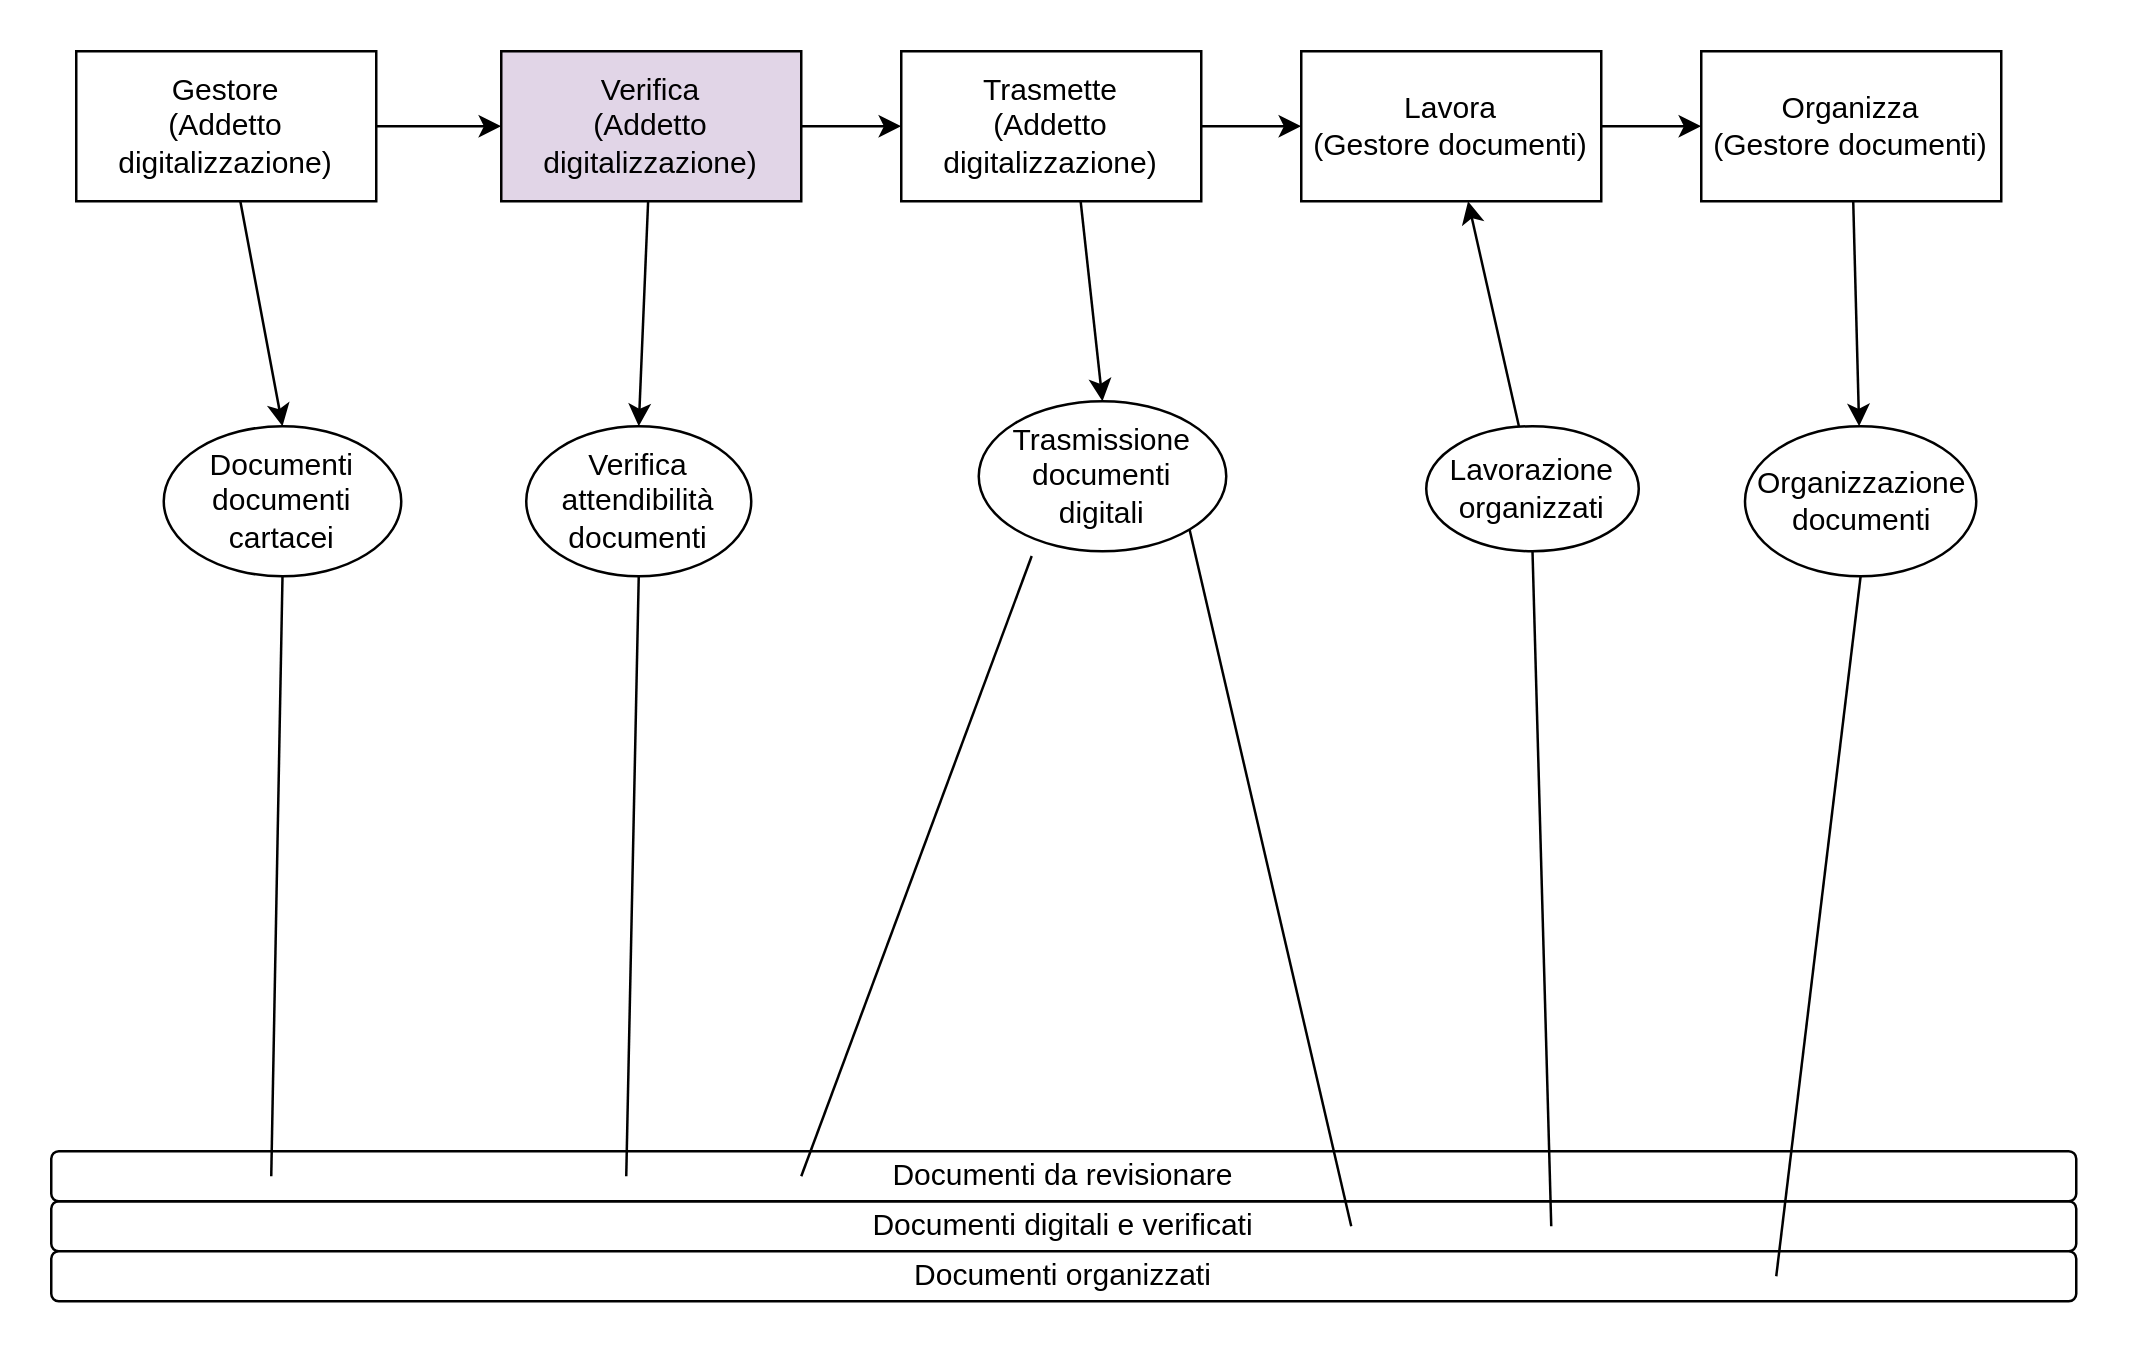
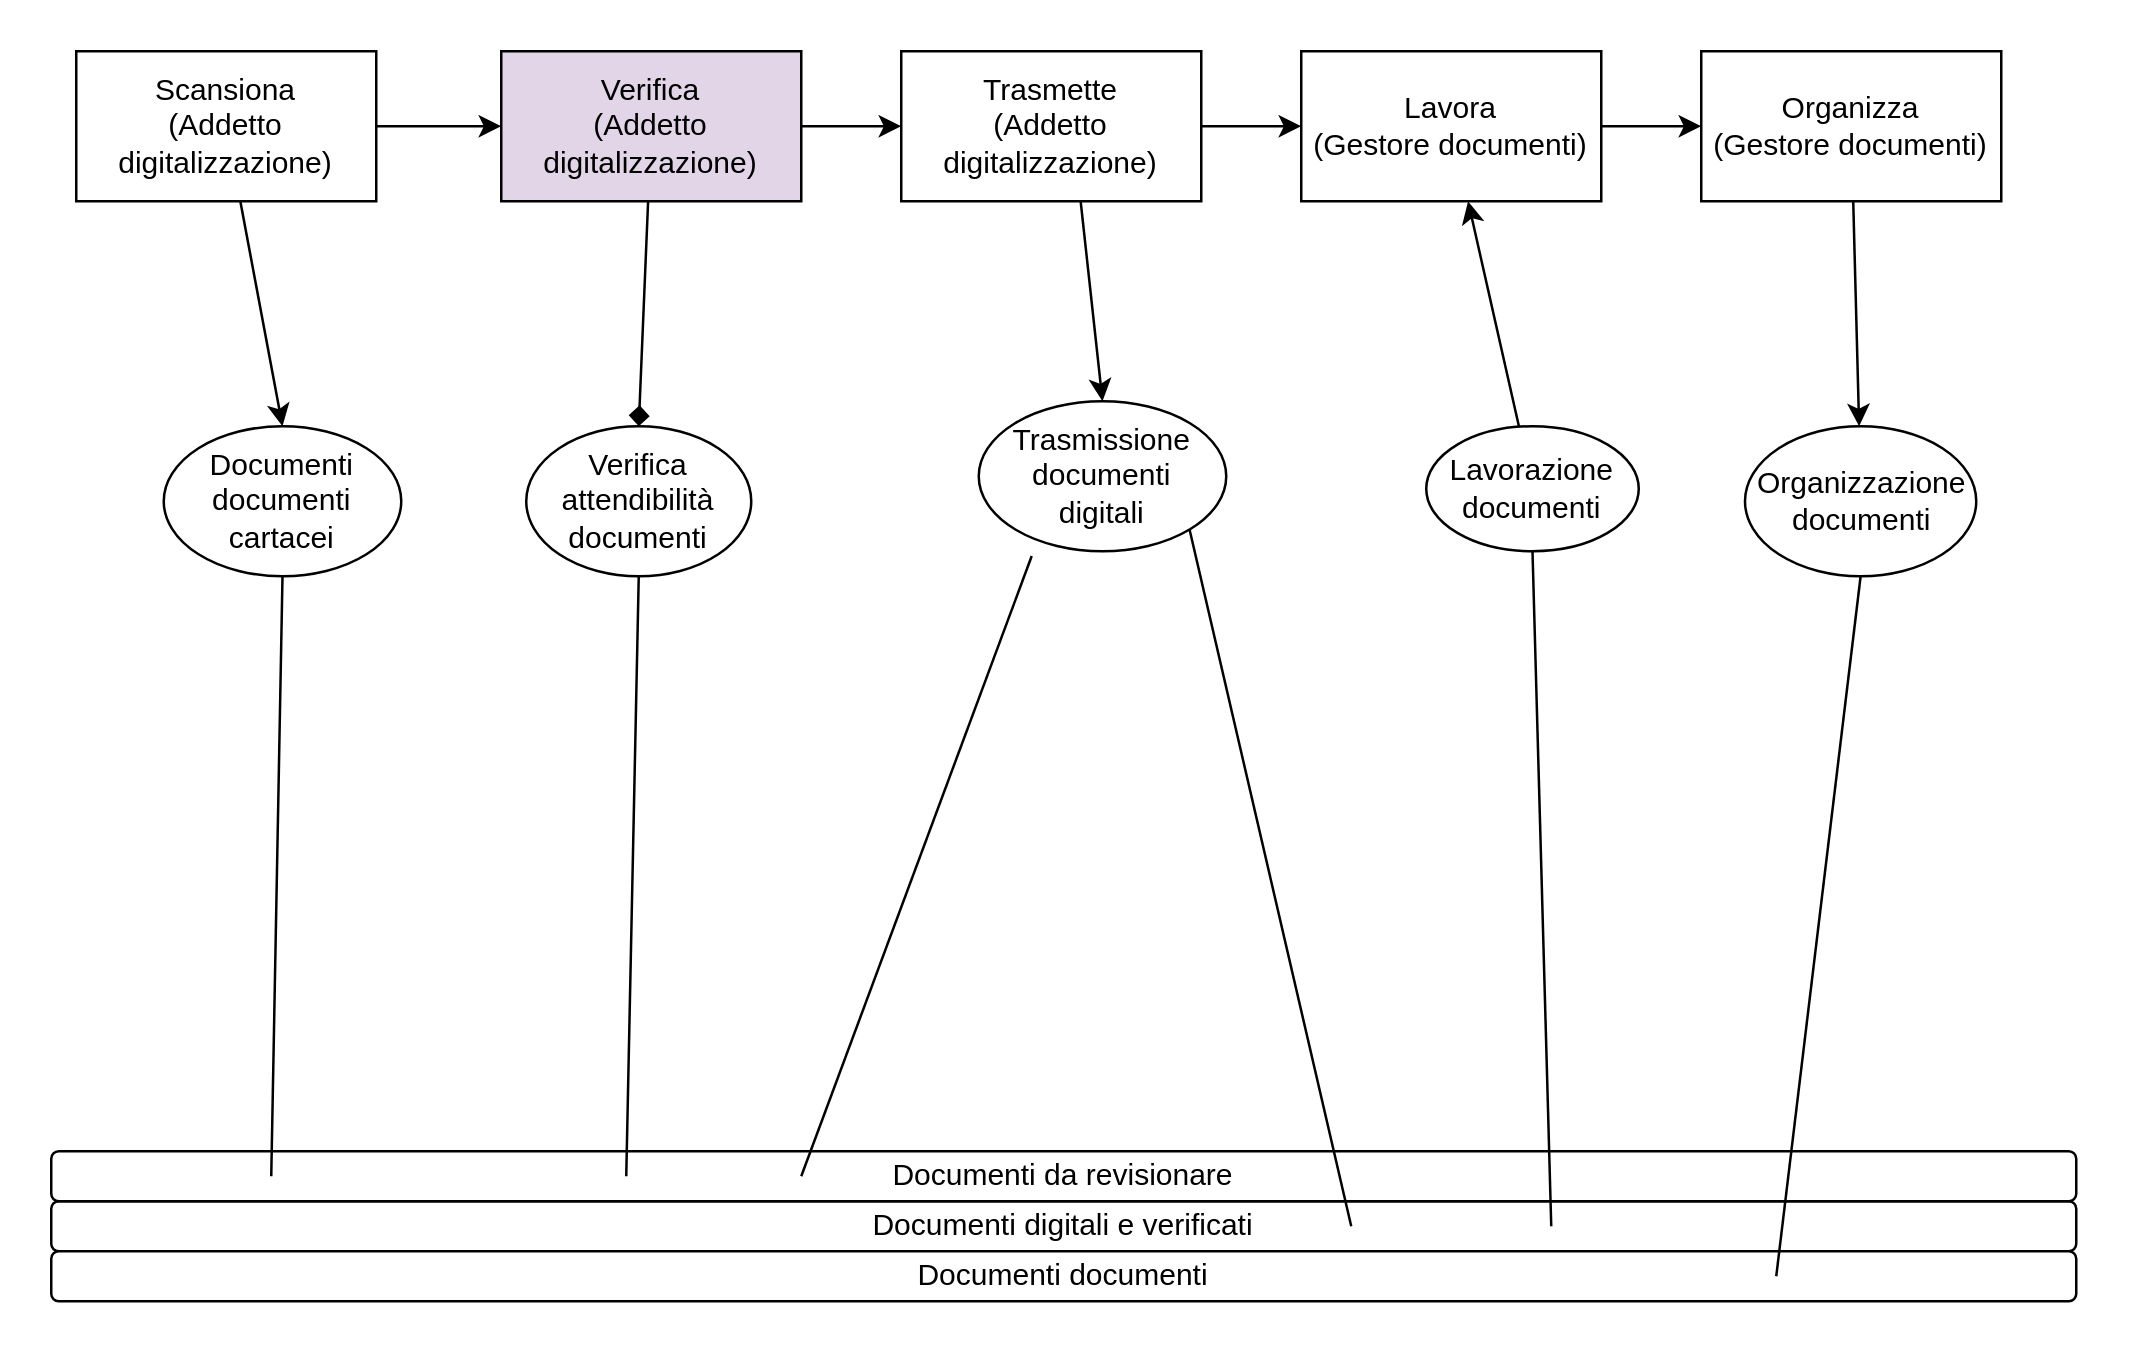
(226, 126) -> (226, 126)
(640, 407) -> (640, 406)
(1533, 489) -> (1533, 489)
(1064, 1276) -> (1064, 1276)
